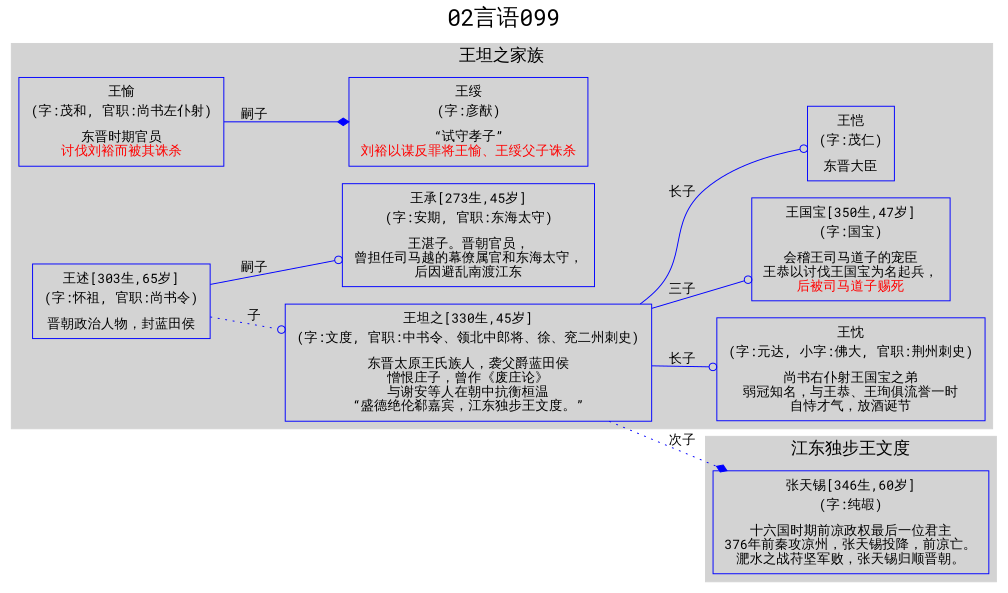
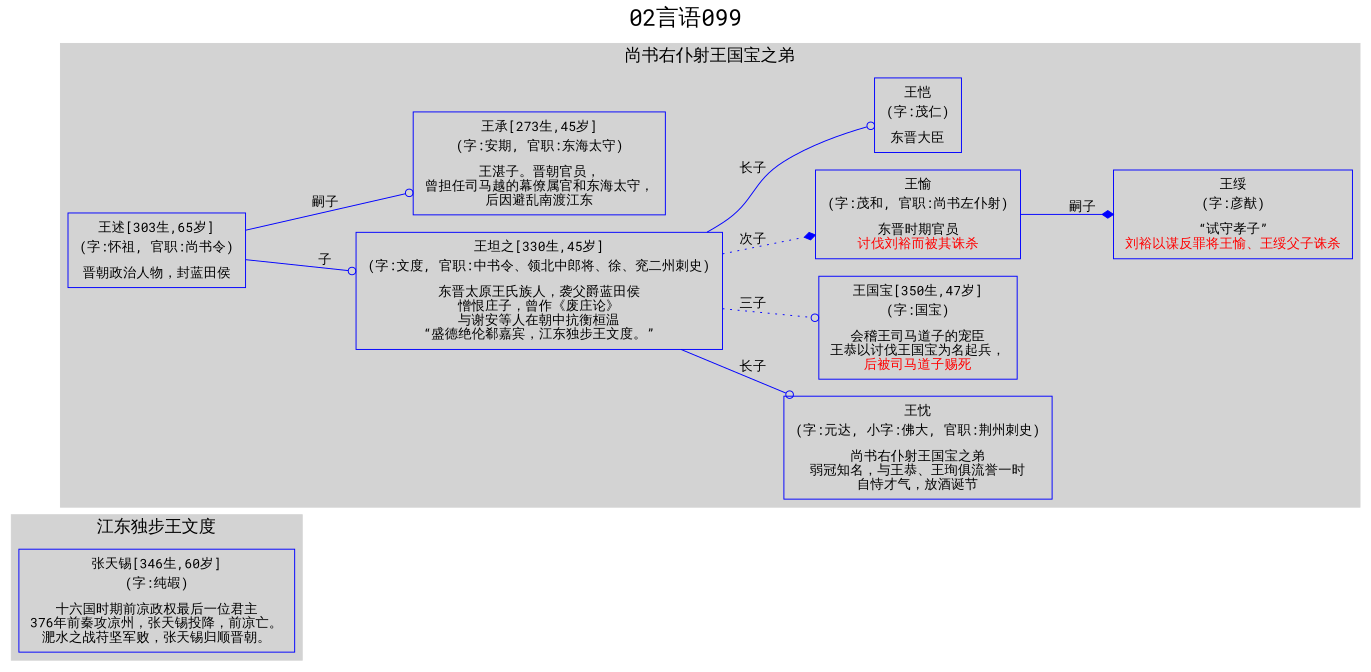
(502, 57) -> (710, 57)
(698, 295) -> (767, 313)
(244, 323) -> (297, 265)
(663, 444) -> (763, 246)
